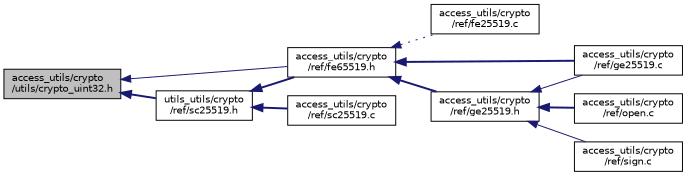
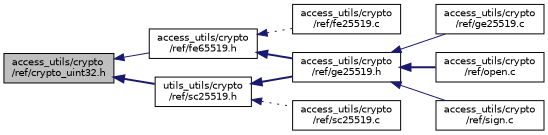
(490, 61) -> none
(278, 82) -> (277, 79)
(62, 84) -> (59, 68)
(275, 108) -> (277, 104)
